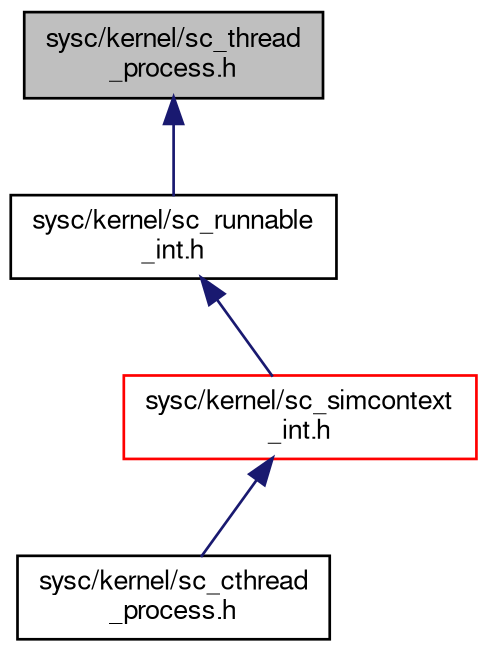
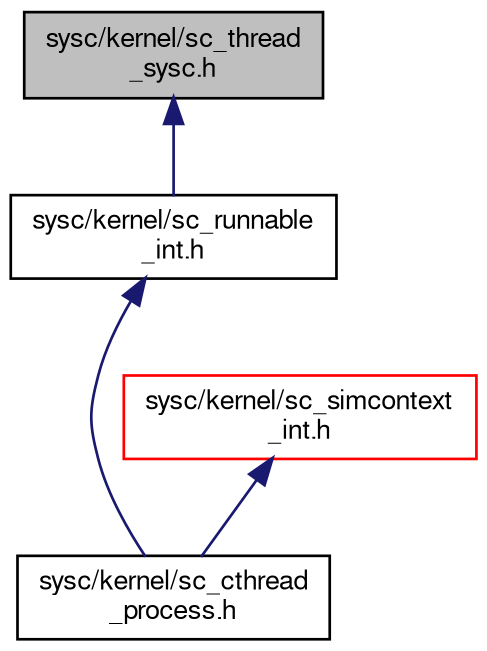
(174, 55) -> (174, 55)
(245, 338) -> (92, 431)
